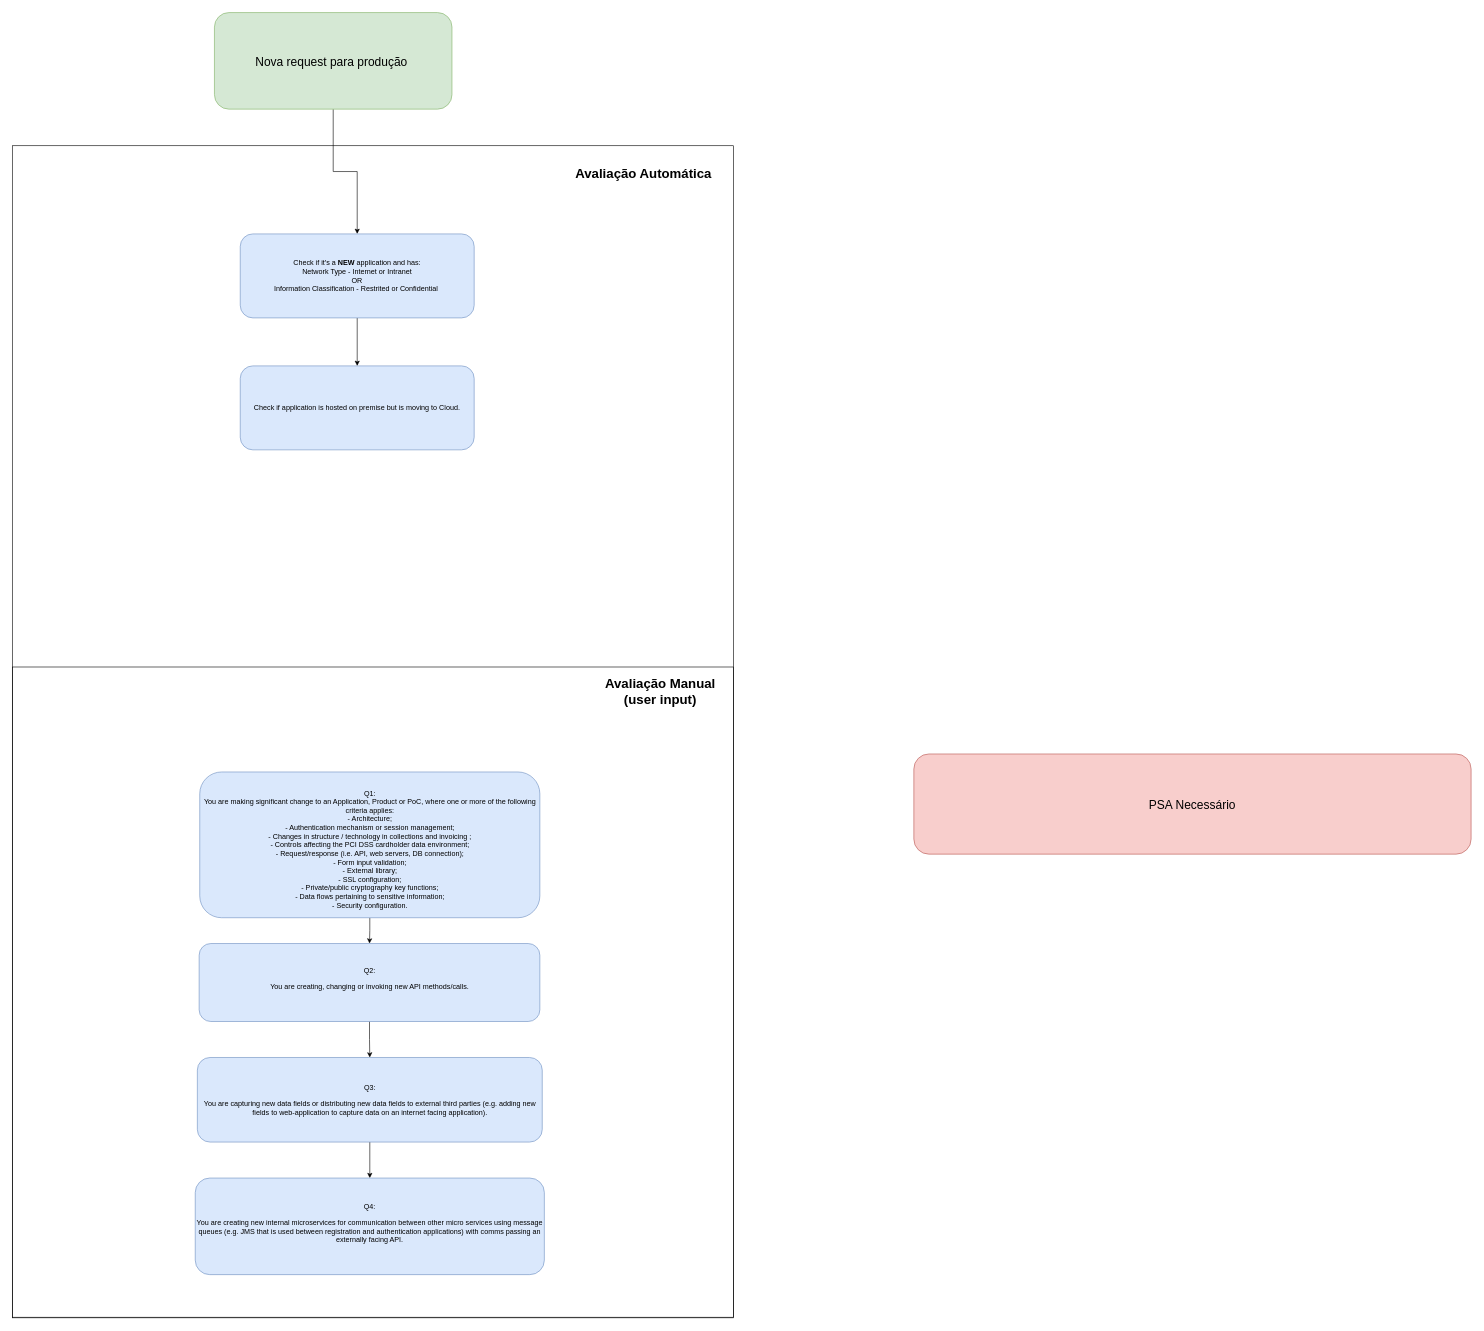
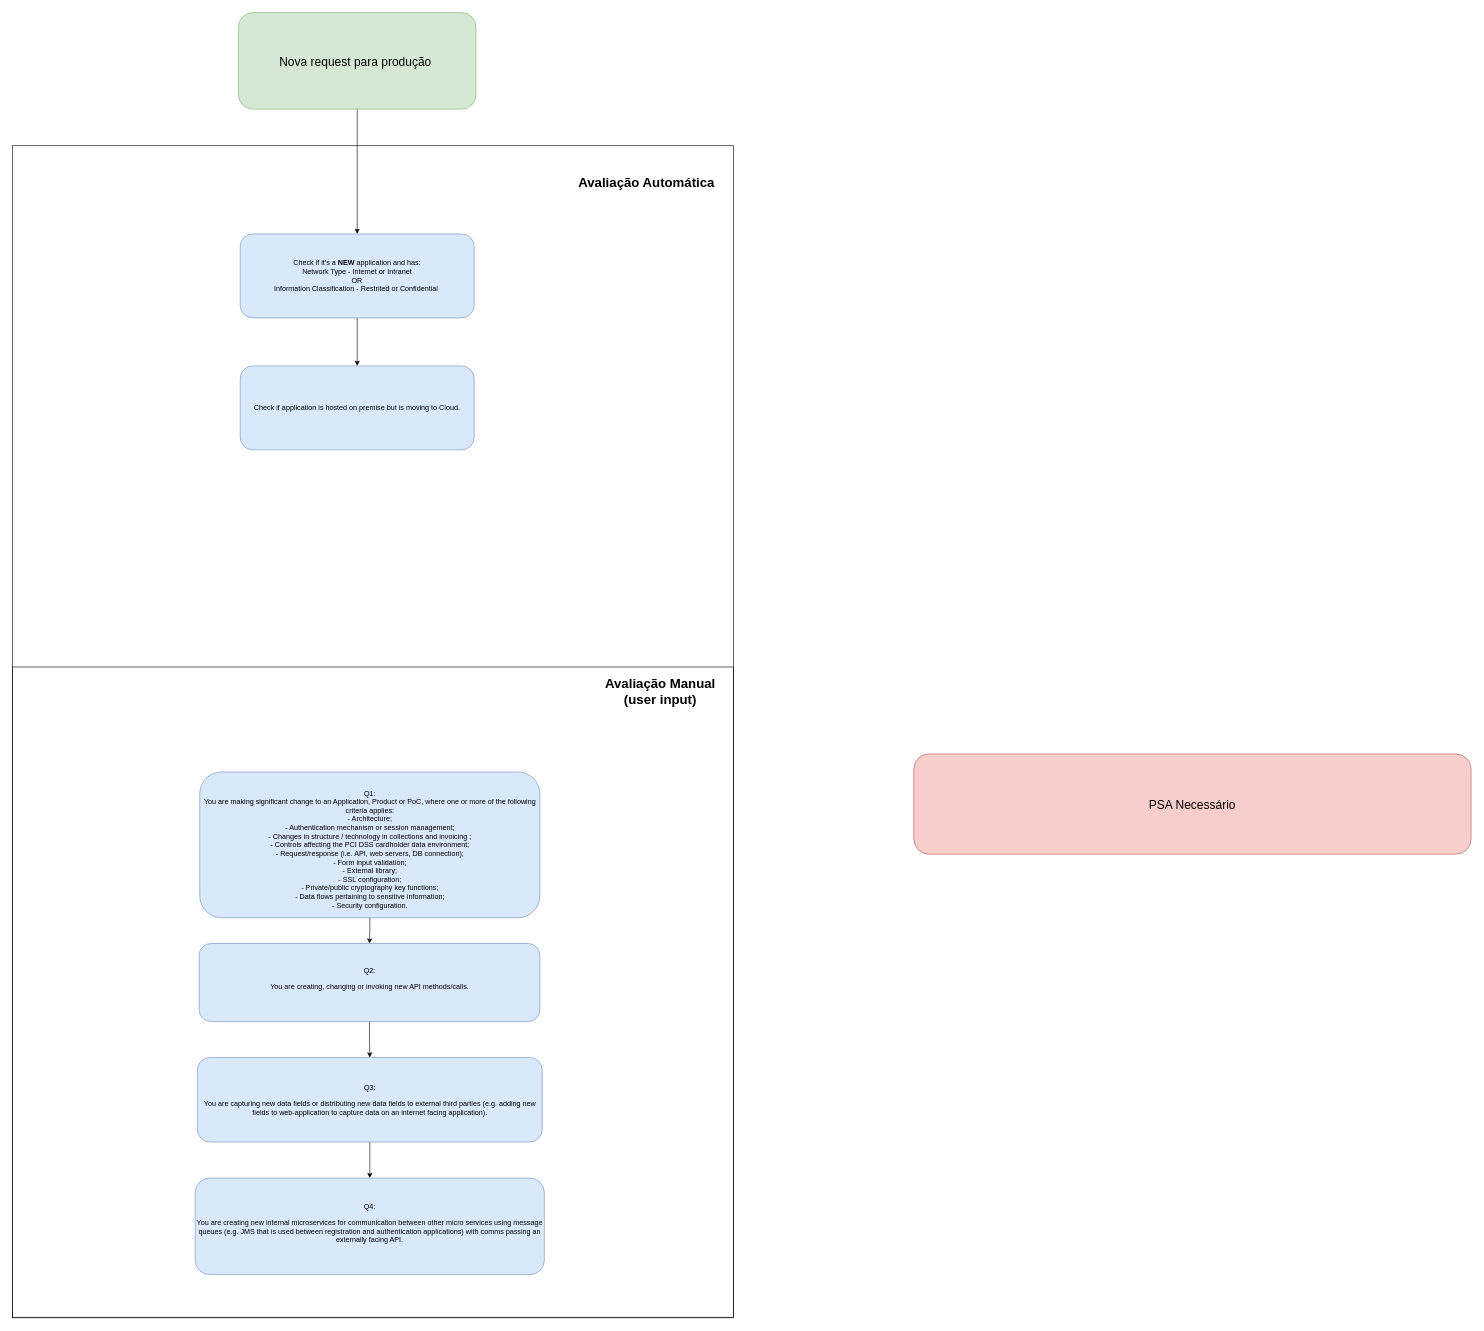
(333, 61) -> (357, 61)
(644, 174) -> (647, 183)
